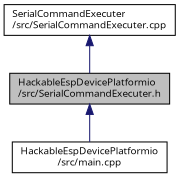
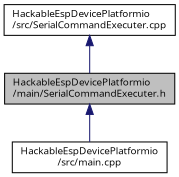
(90, 20) -> (90, 20)
(90, 89) -> (90, 89)
